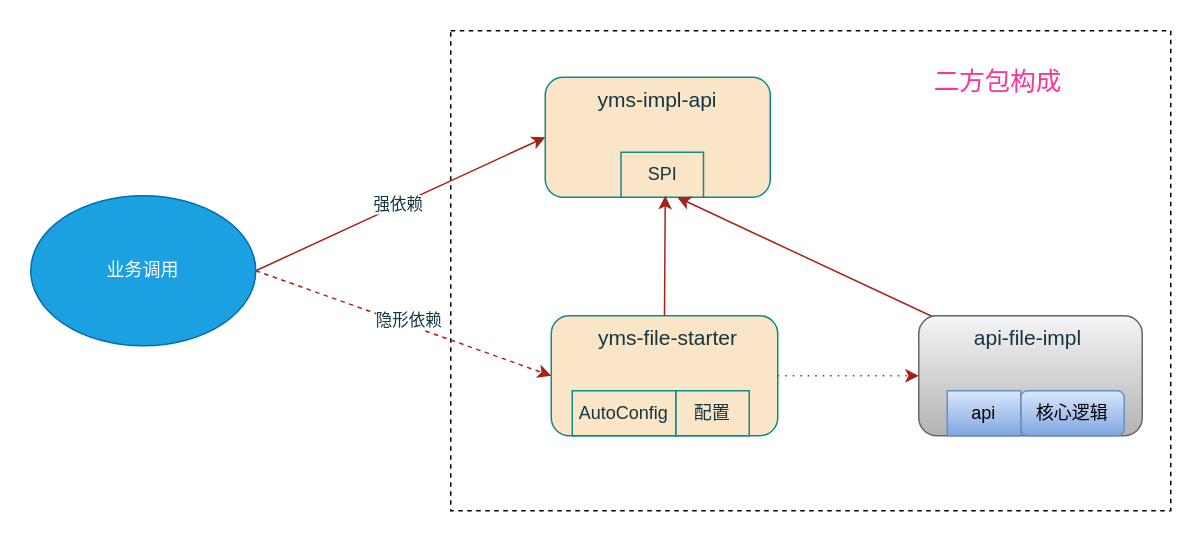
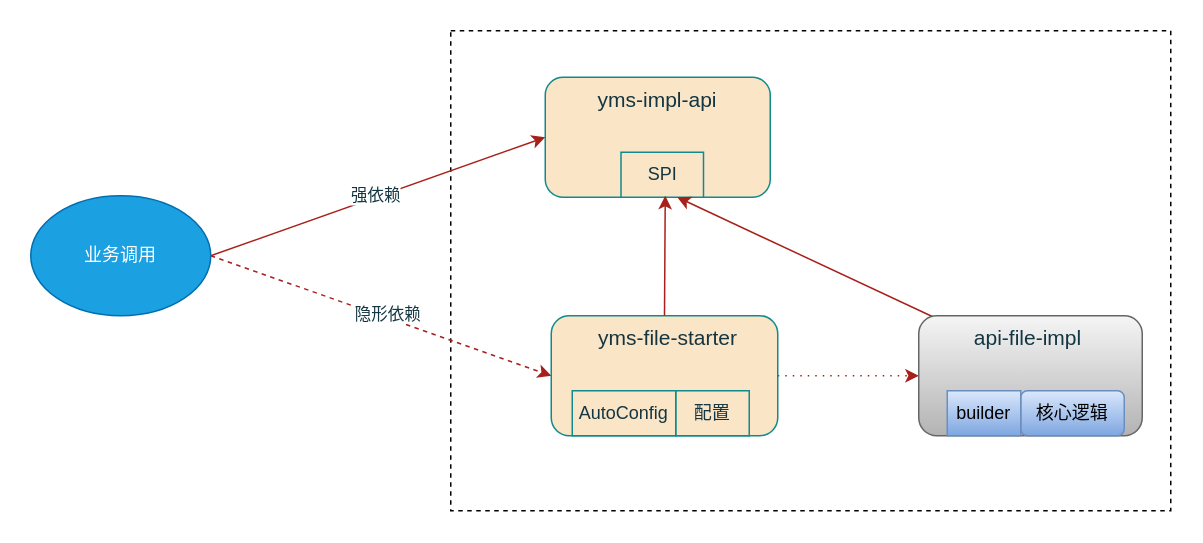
(998, 83) -> none
(143, 271) -> (121, 256)
(984, 413) -> (984, 413)
